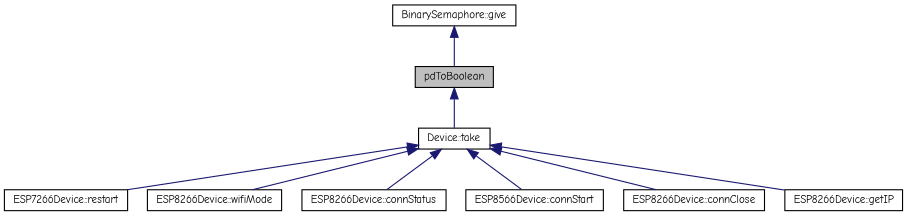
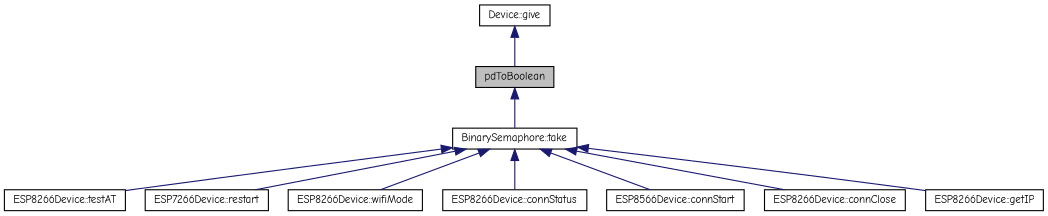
(454, 15) -> (515, 15)
(454, 139) -> (515, 139)
none -> (65, 200)
